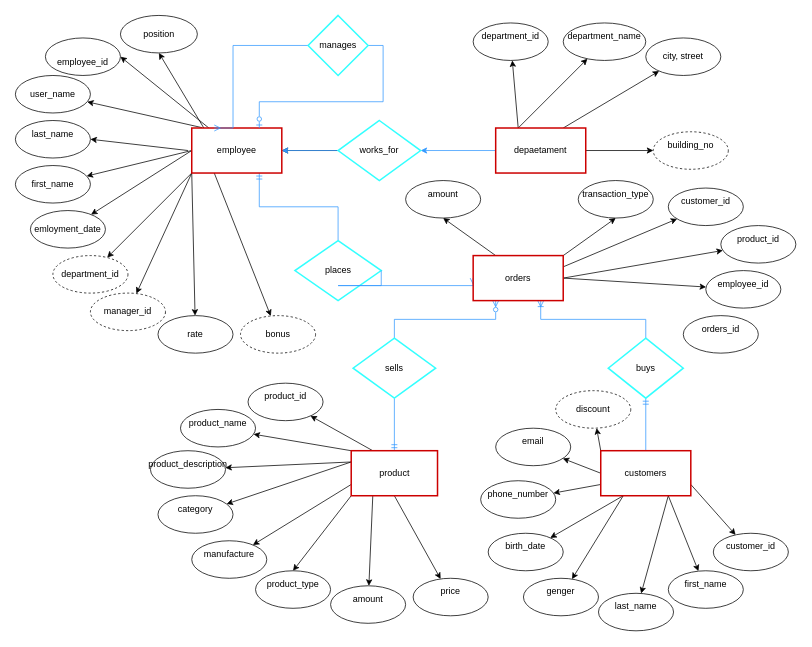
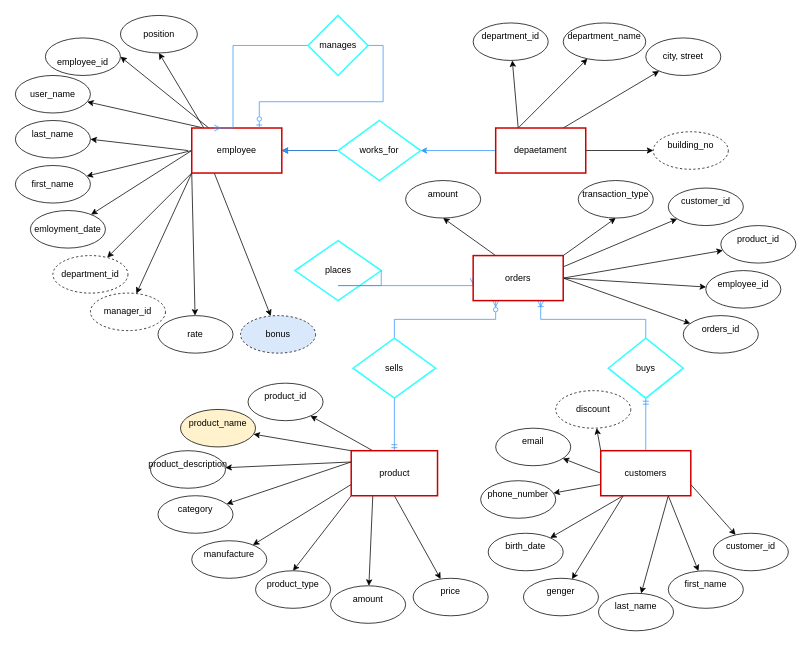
(299, 207) -> none
none -> (625, 300)
(278, 334) -> (278, 334)
(218, 428) -> (218, 428)
